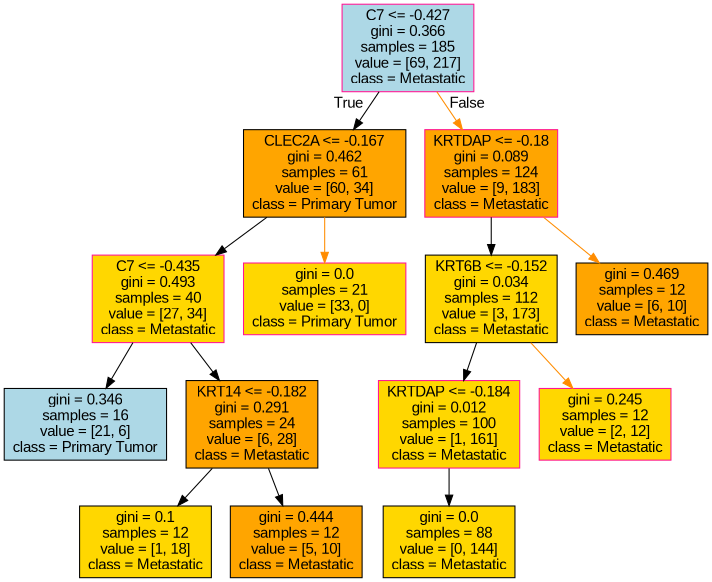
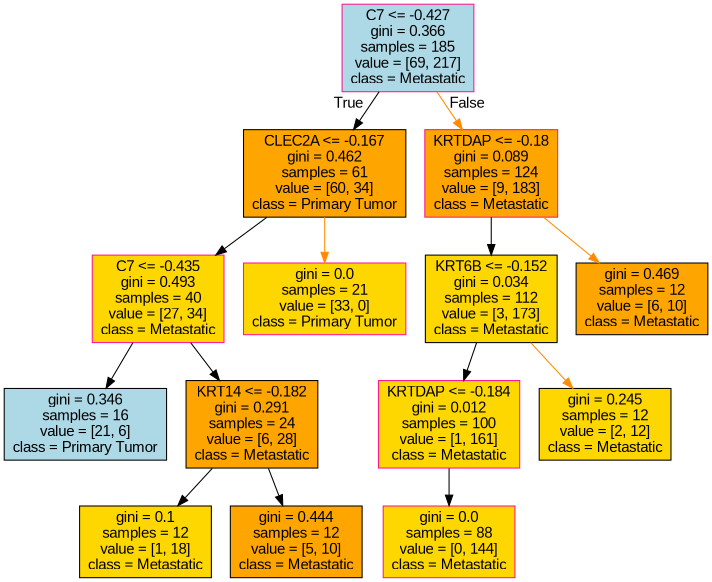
(605, 424) -> (605, 424)
(449, 542) -> (449, 542)
